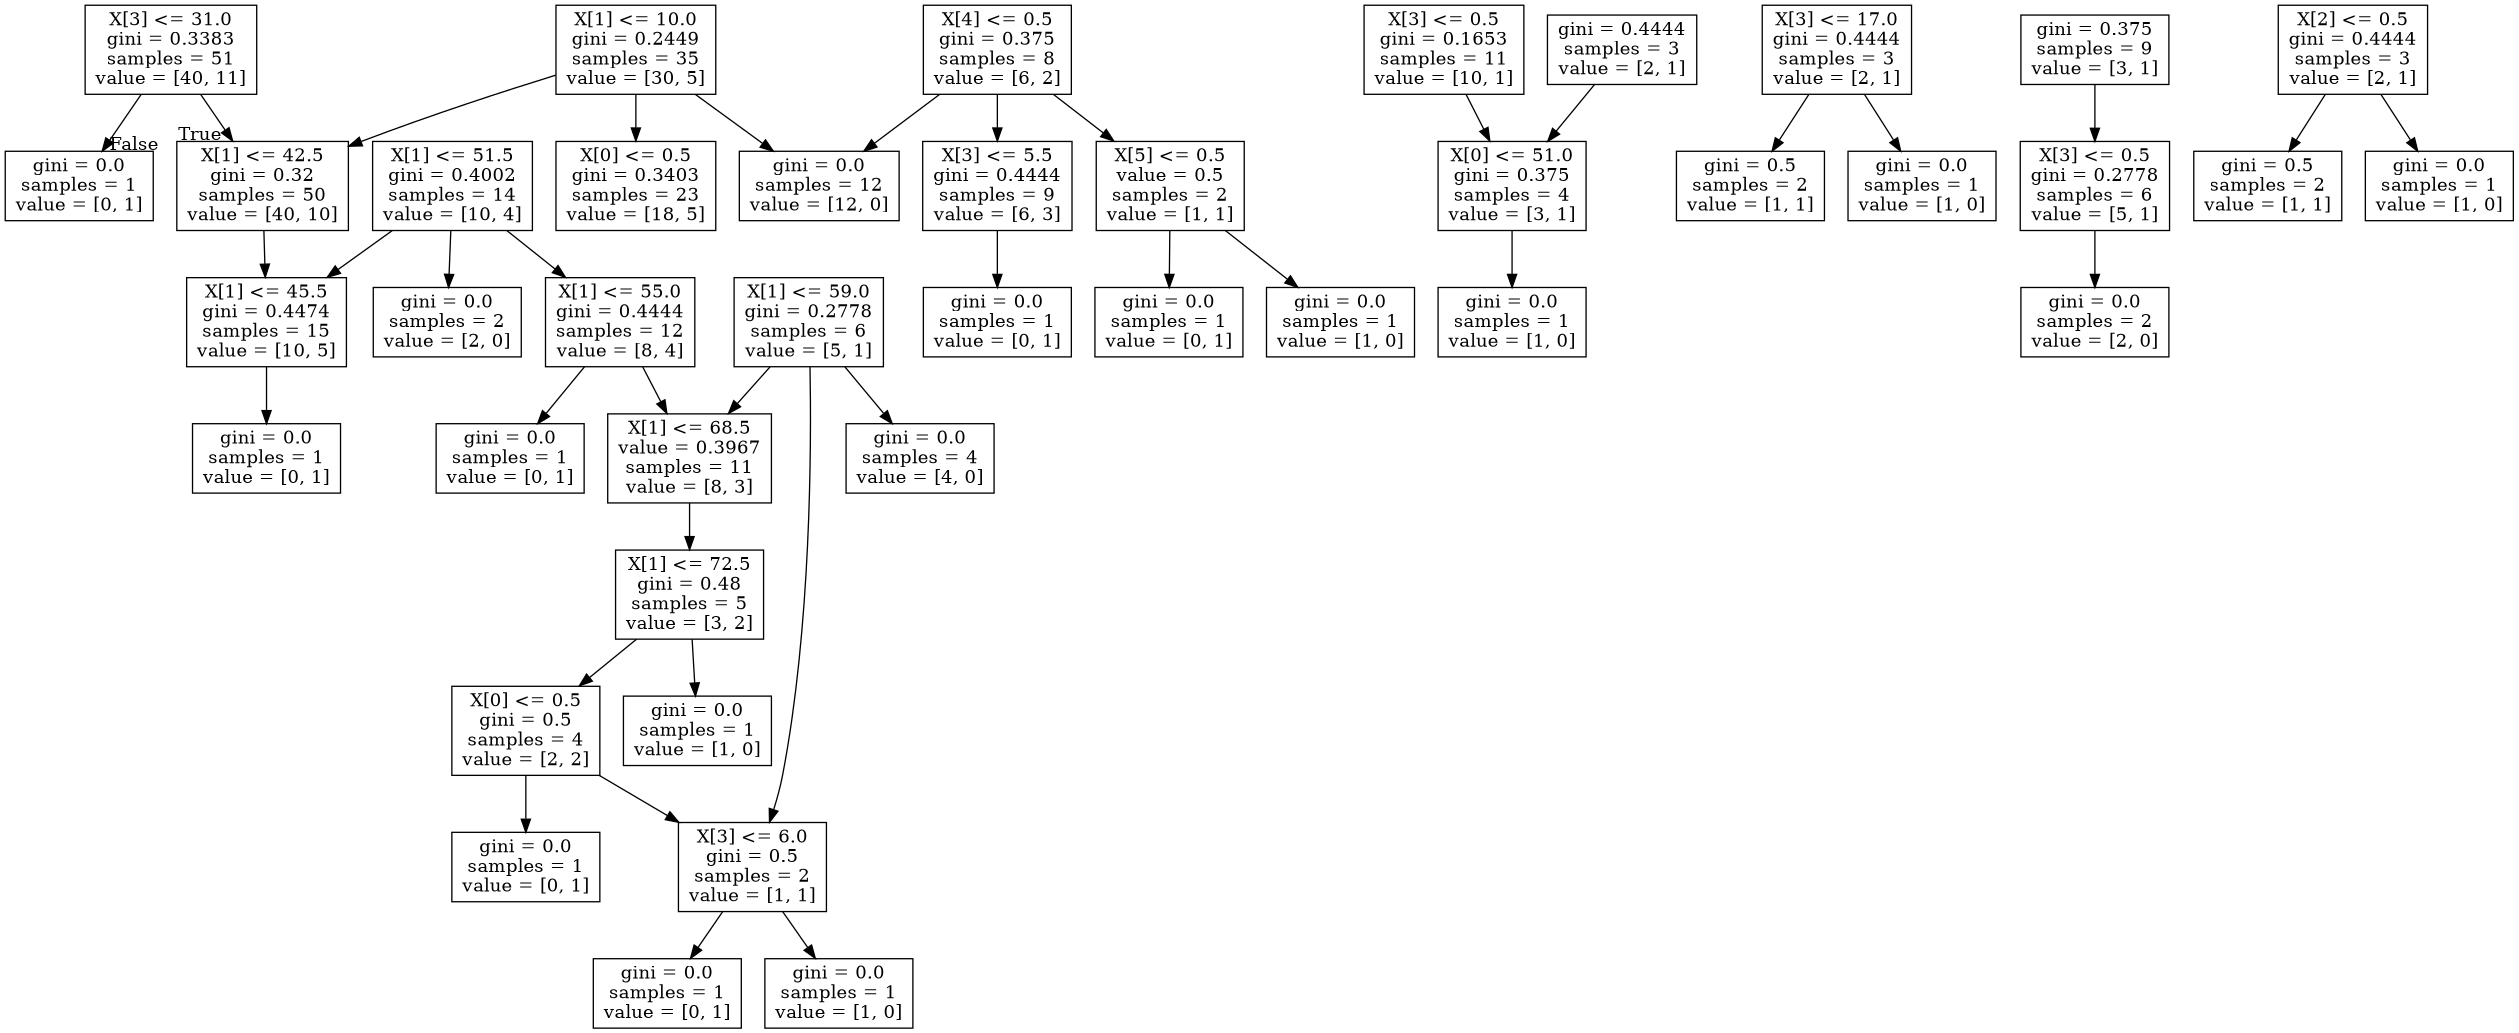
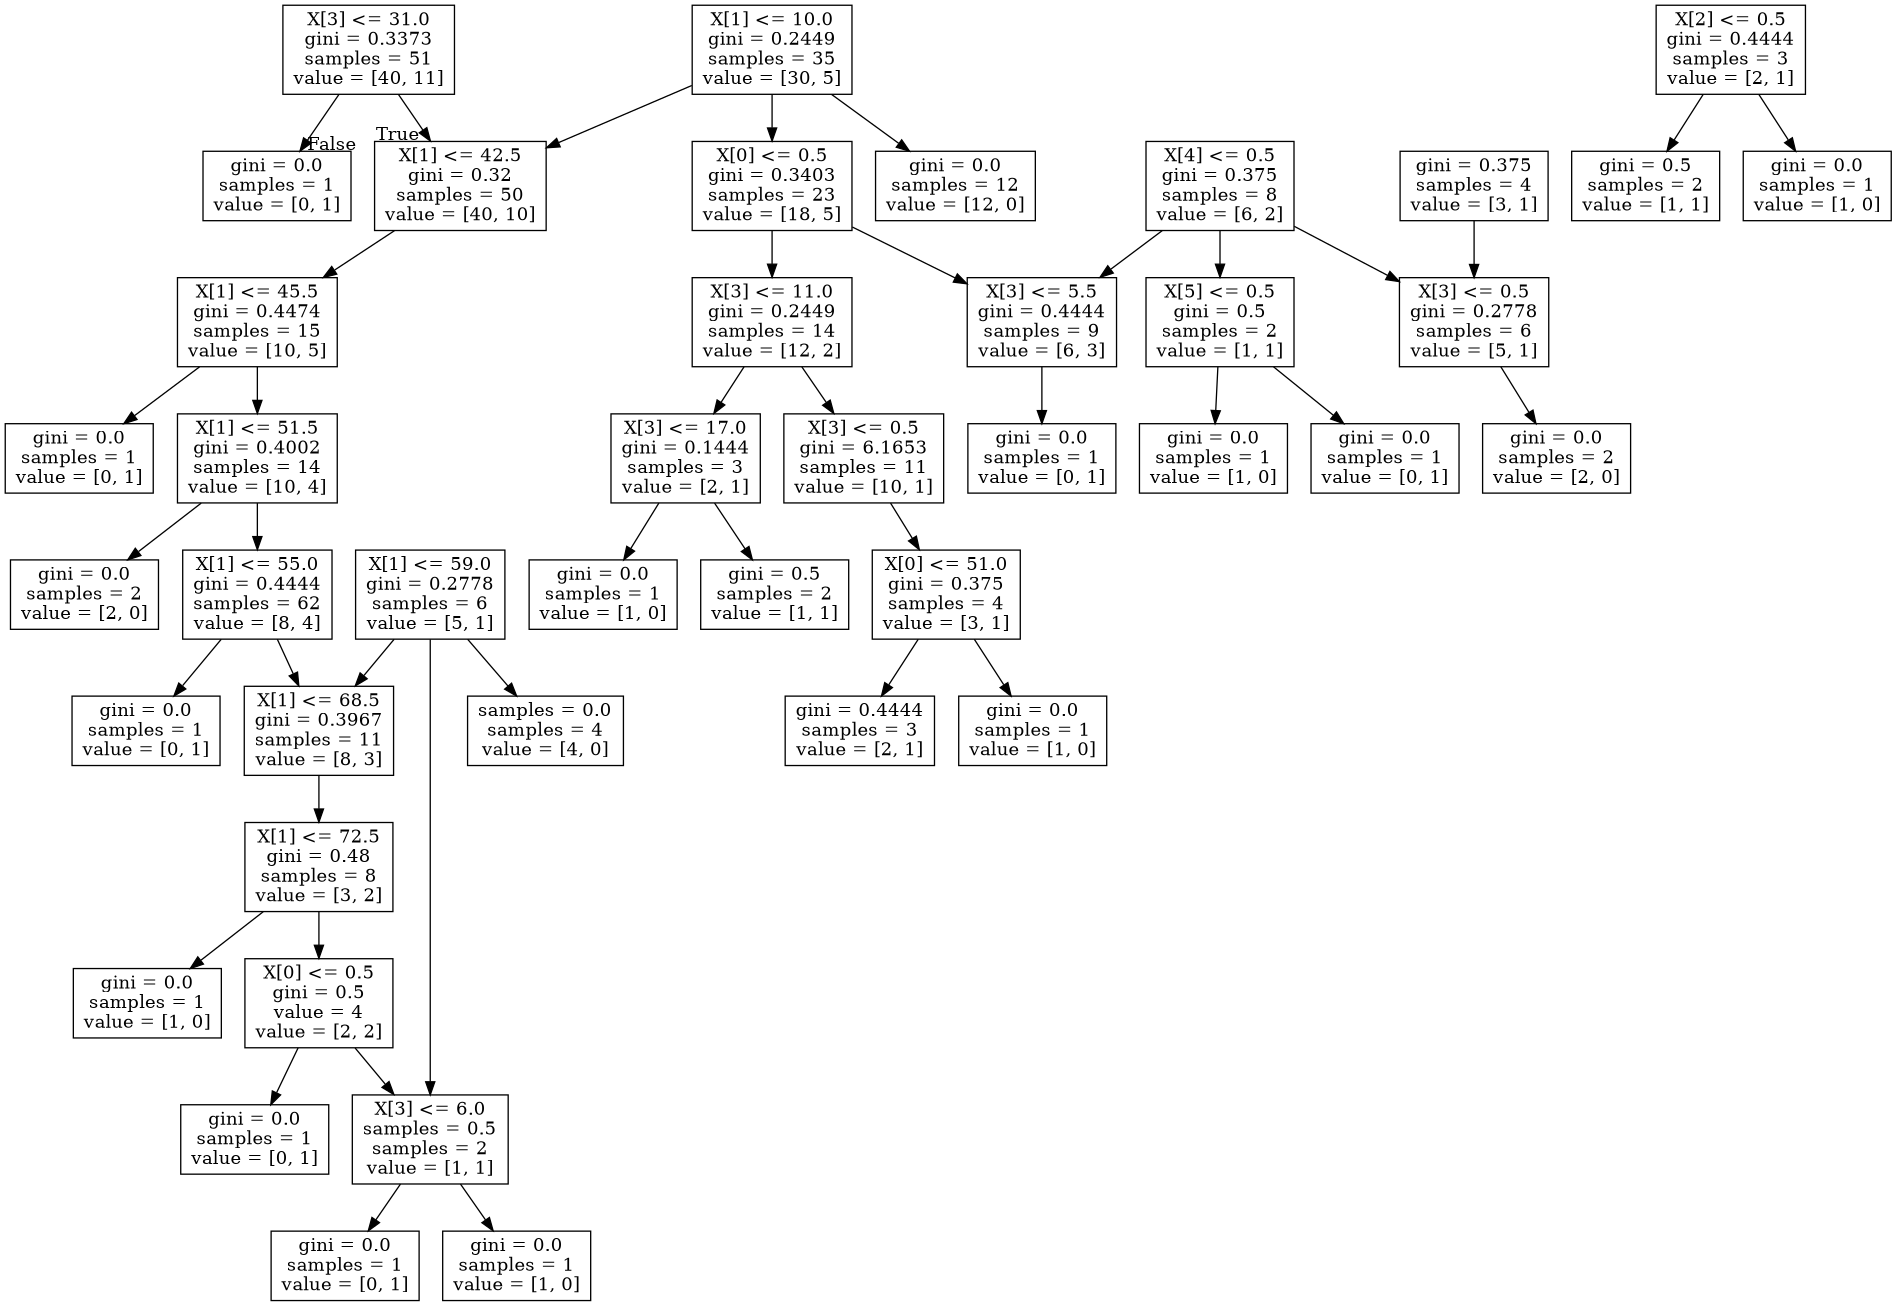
(171, 50) -> (369, 50)
(1444, 50) -> (864, 458)
(1837, 50) -> (686, 458)
(2095, 50) -> (1474, 186)
(1575, 108) -> (904, 662)
(907, 119) -> (1341, 251)
(1170, 186) -> (1220, 322)
(365, 250) -> (257, 384)
none -> (904, 252)
(620, 322) -> (257, 595)
none -> (772, 322)
(690, 458) -> (319, 731)
(920, 458) -> (545, 731)
(690, 595) -> (319, 867)
(526, 731) -> (319, 1003)
(752, 867) -> (430, 1139)
